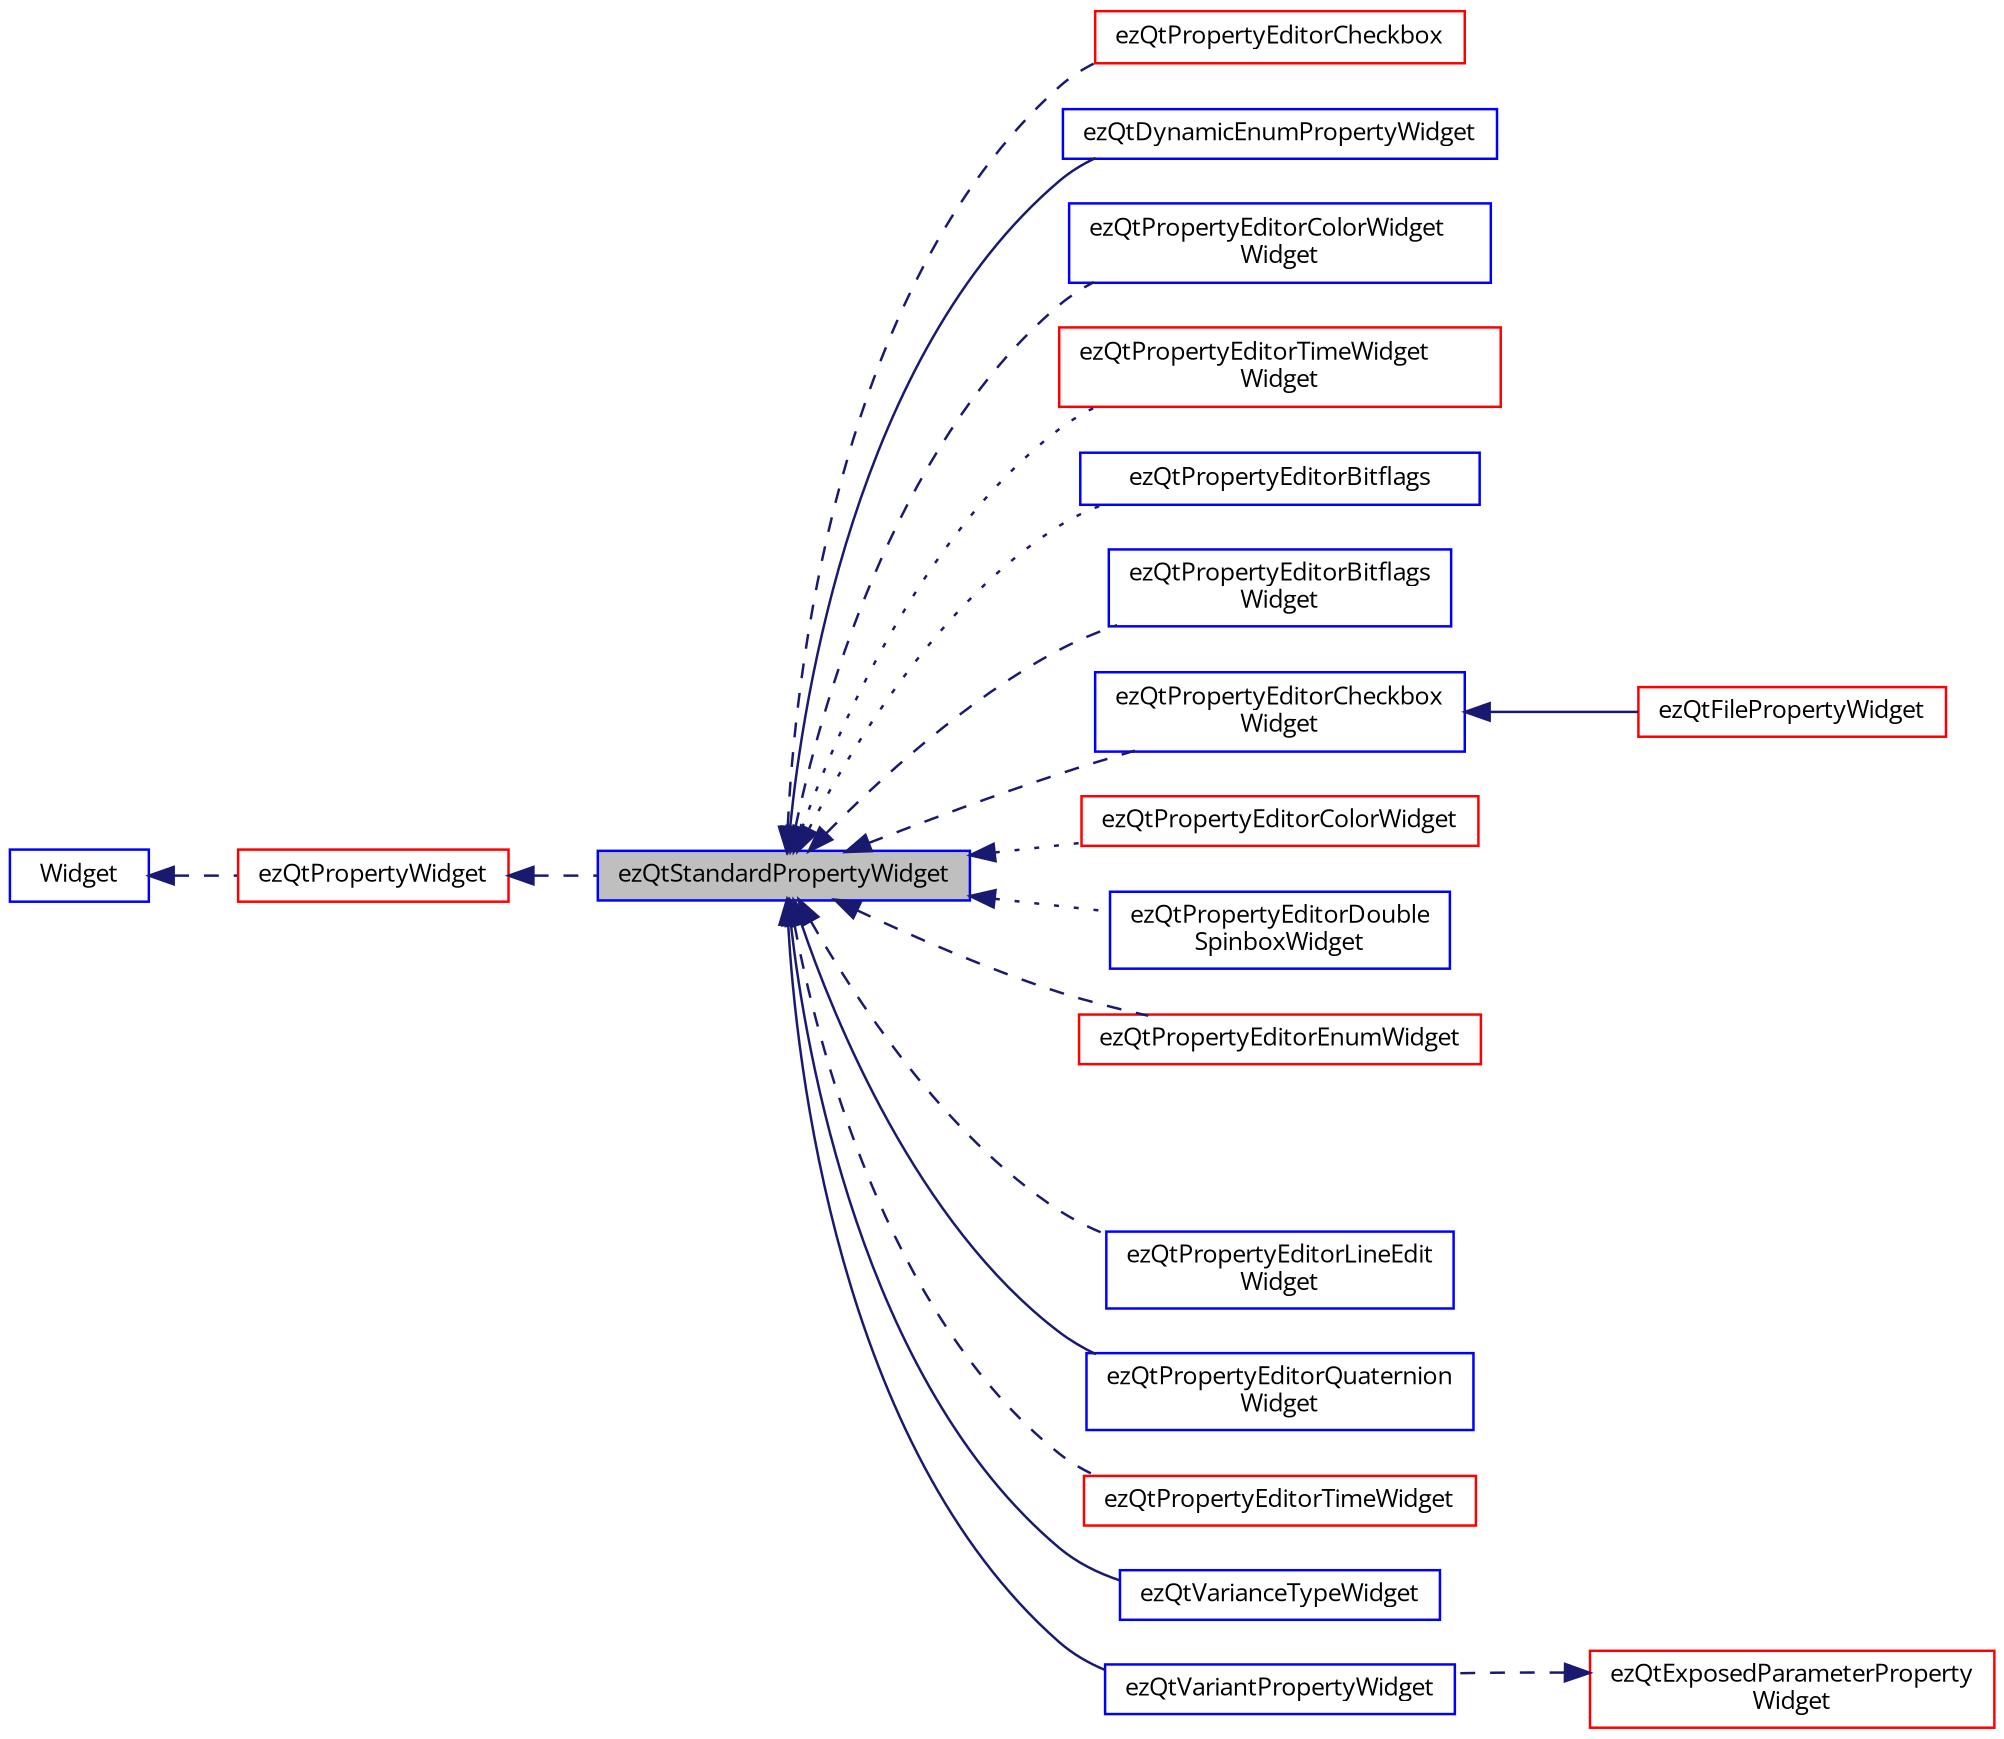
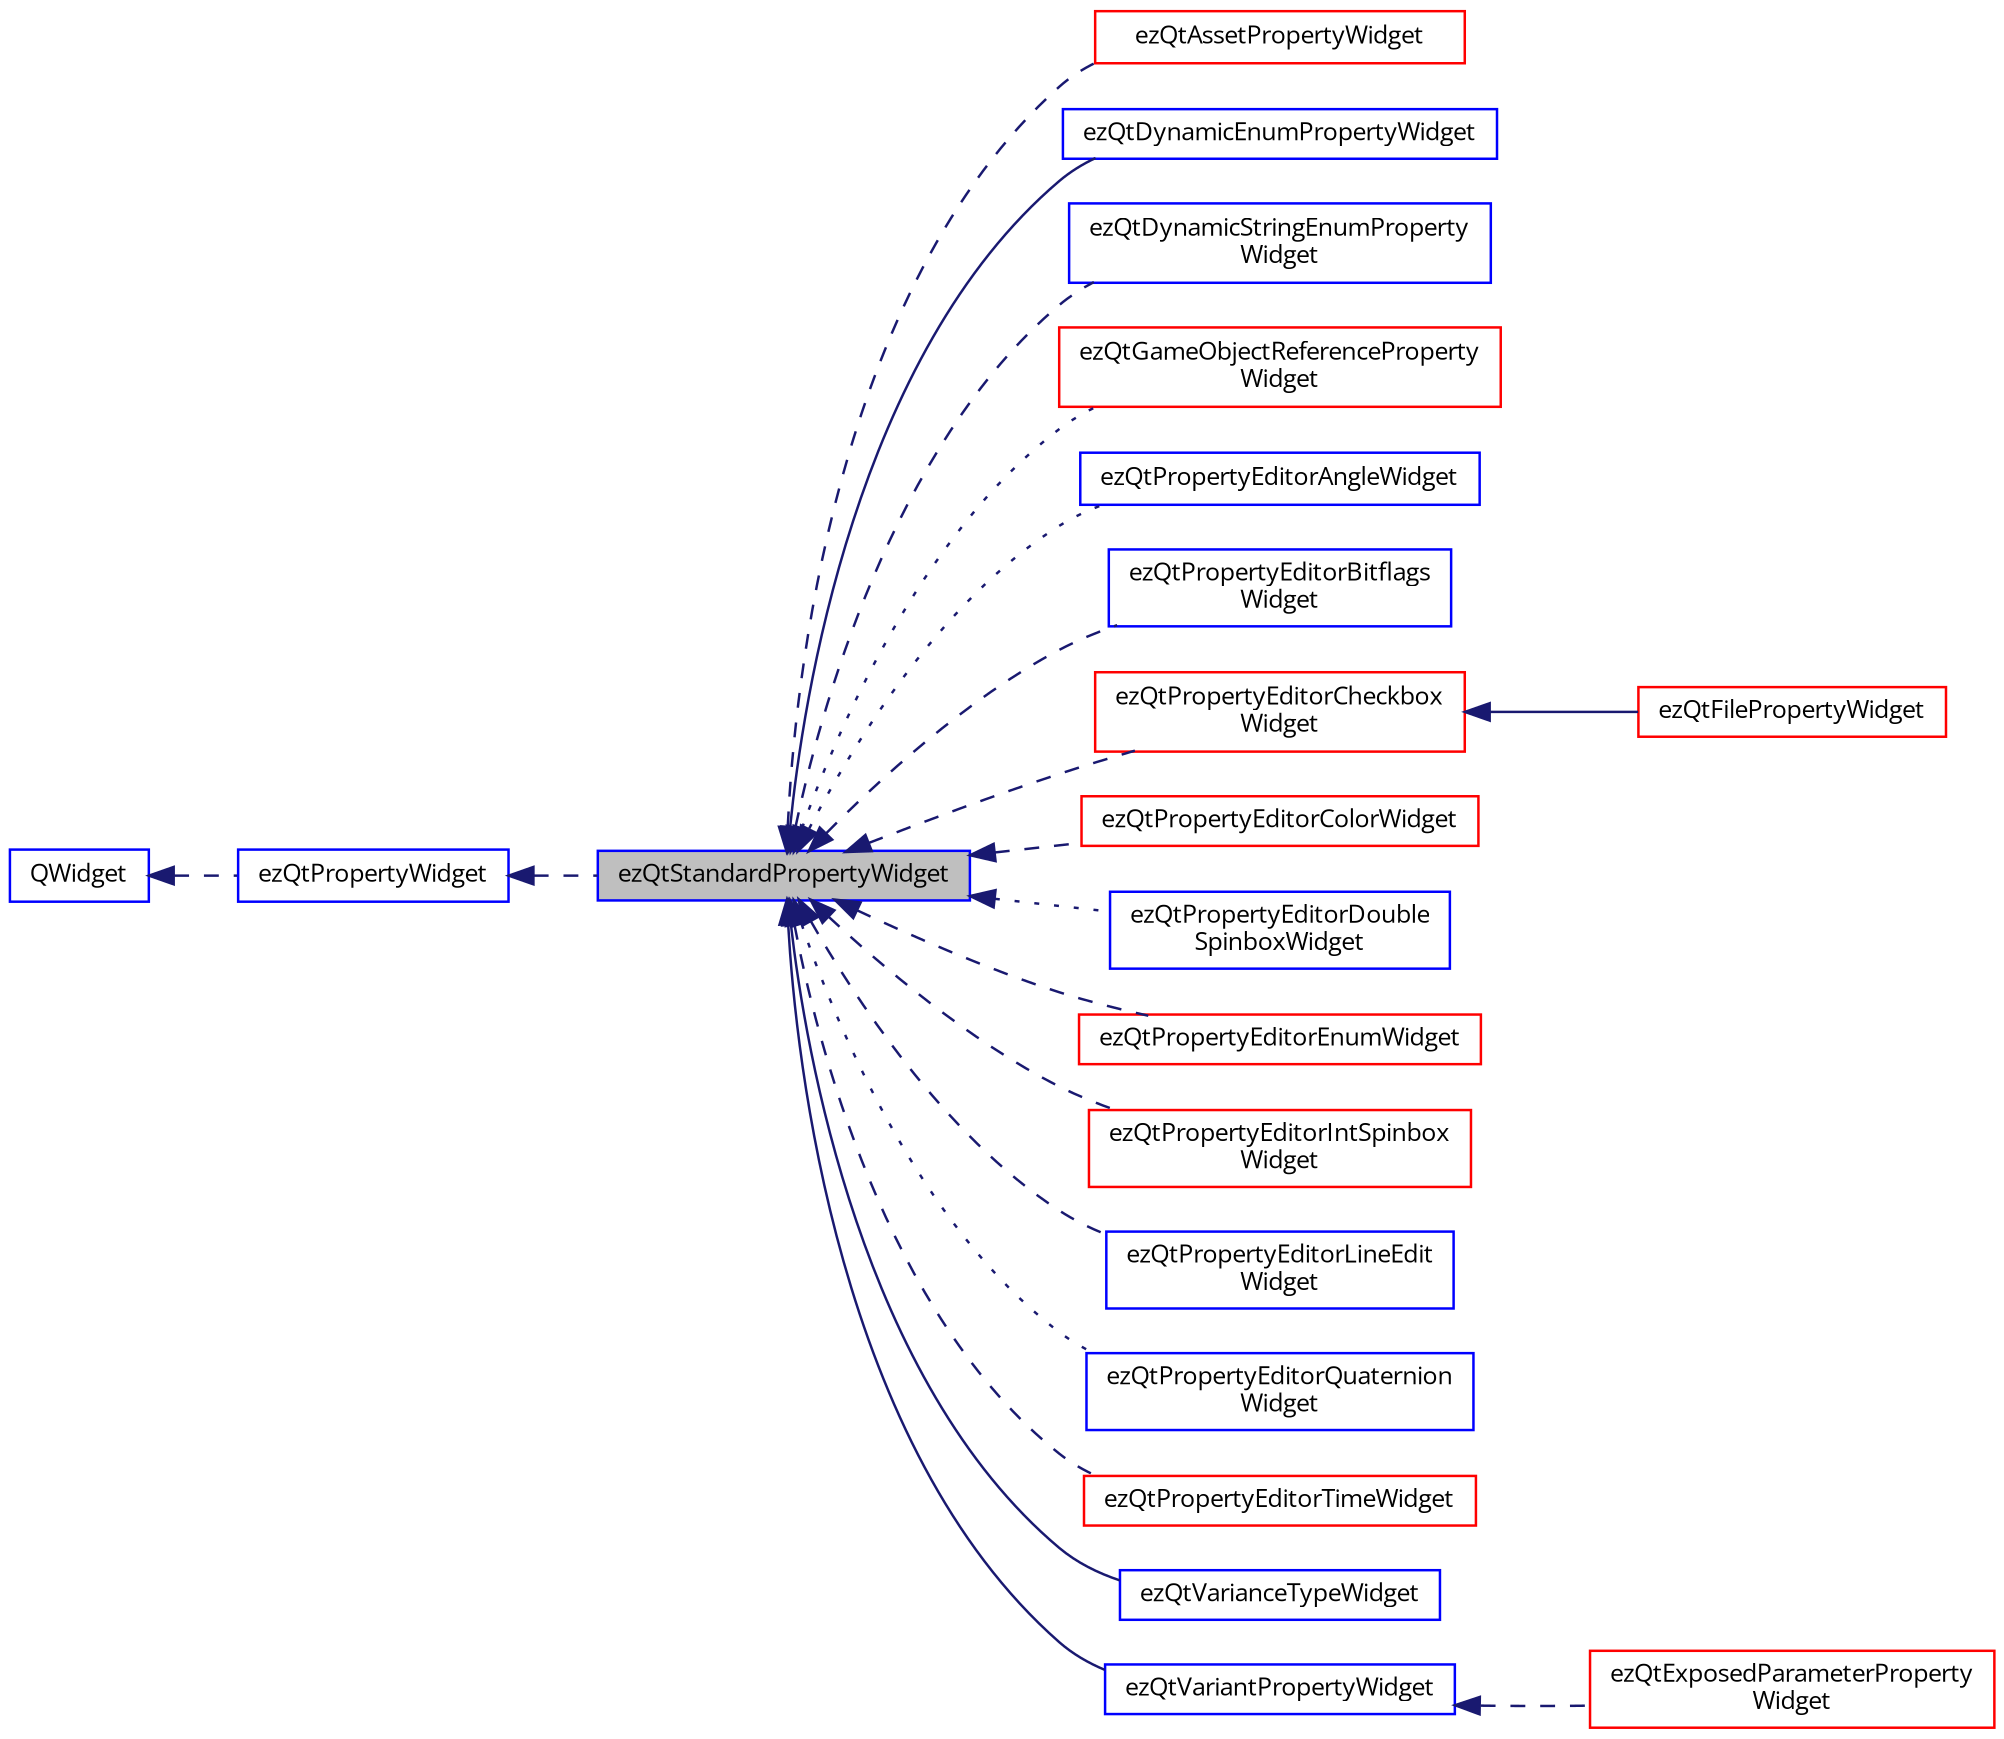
(1280, 37) -> (1280, 37)
(1280, 243) -> (1280, 243)
(1280, 367) -> (1280, 367)
(1280, 479) -> (1280, 479)
(1280, 712) -> (1280, 712)
(1038, 848) -> (1038, 848)
(79, 876) -> (79, 876)
(373, 876) -> (373, 876)
none -> (1280, 1148)
(914, 1164) -> (914, 1164)
(1510, 1673) -> (1535, 1706)
